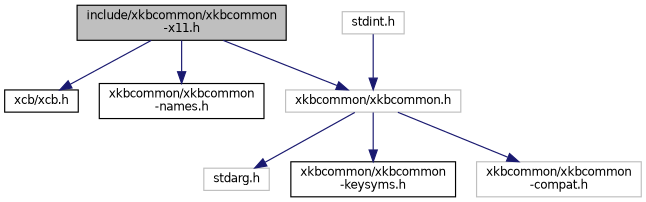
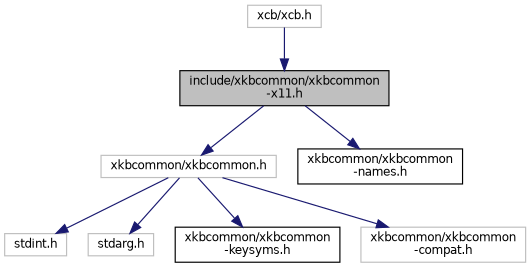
(373, 56) -> (118, 203)
(111, 62) -> (284, 43)
(41, 101) -> (284, 16)
